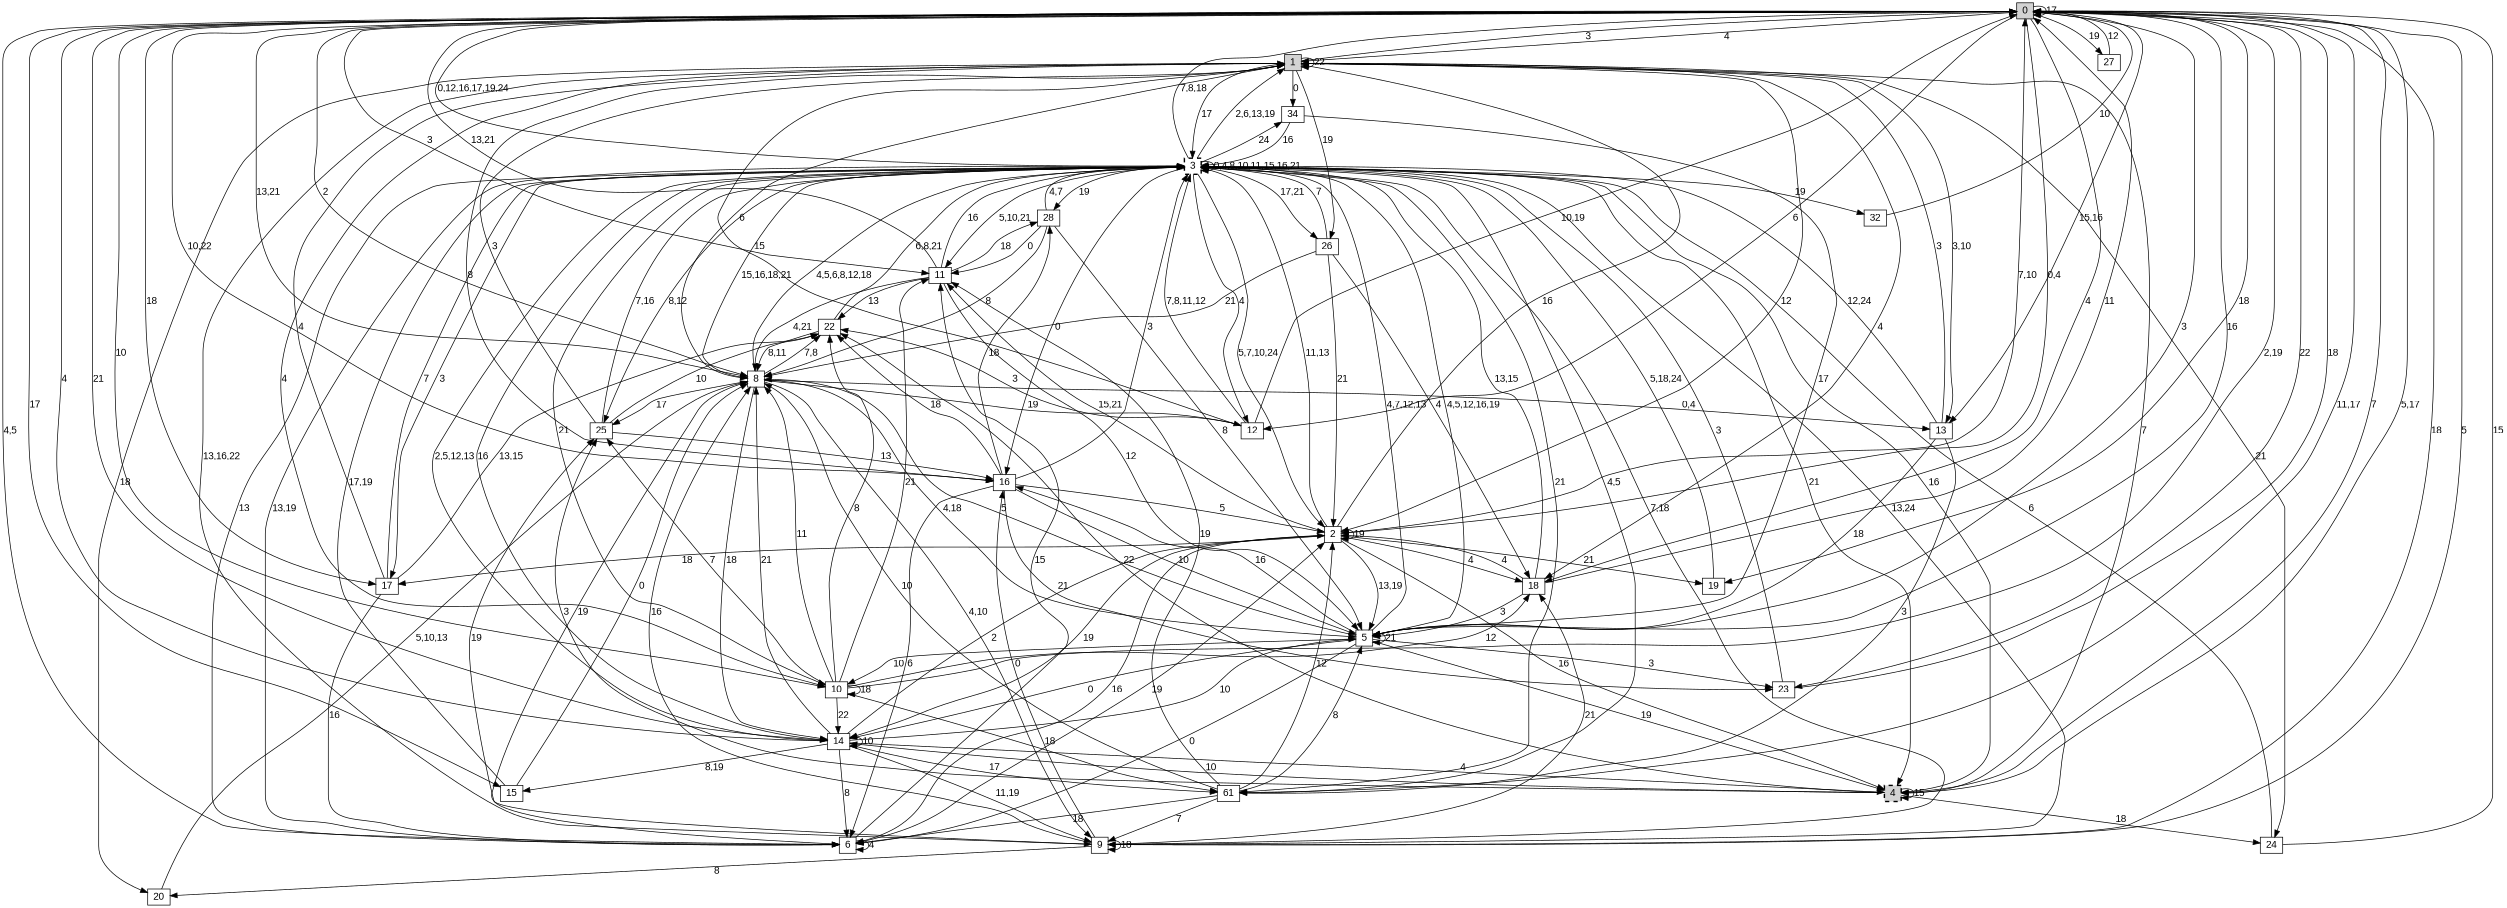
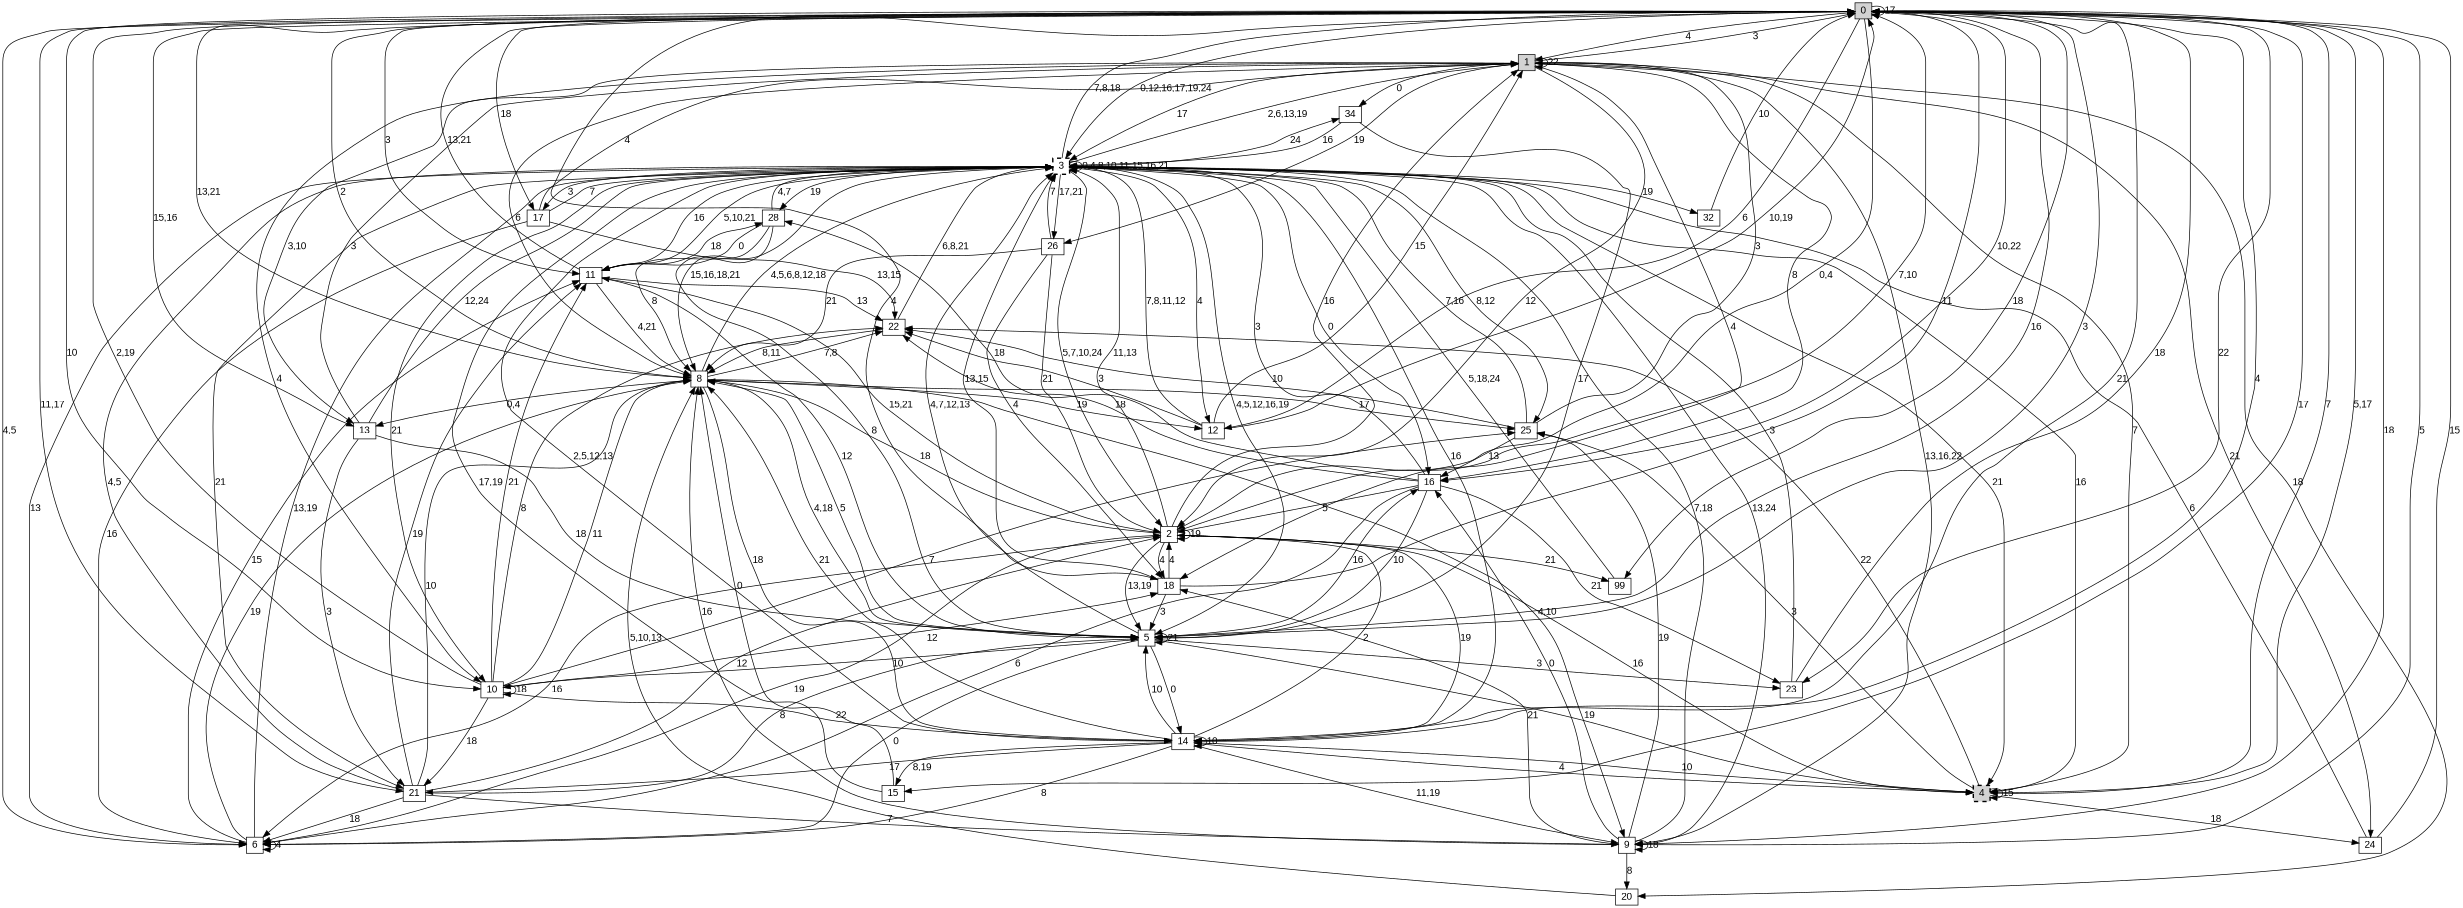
(2109, 63) -> none
(841, 548) -> (933, 469)
(1714, 586) -> (1620, 586)
(1228, 793) -> (414, 793)
